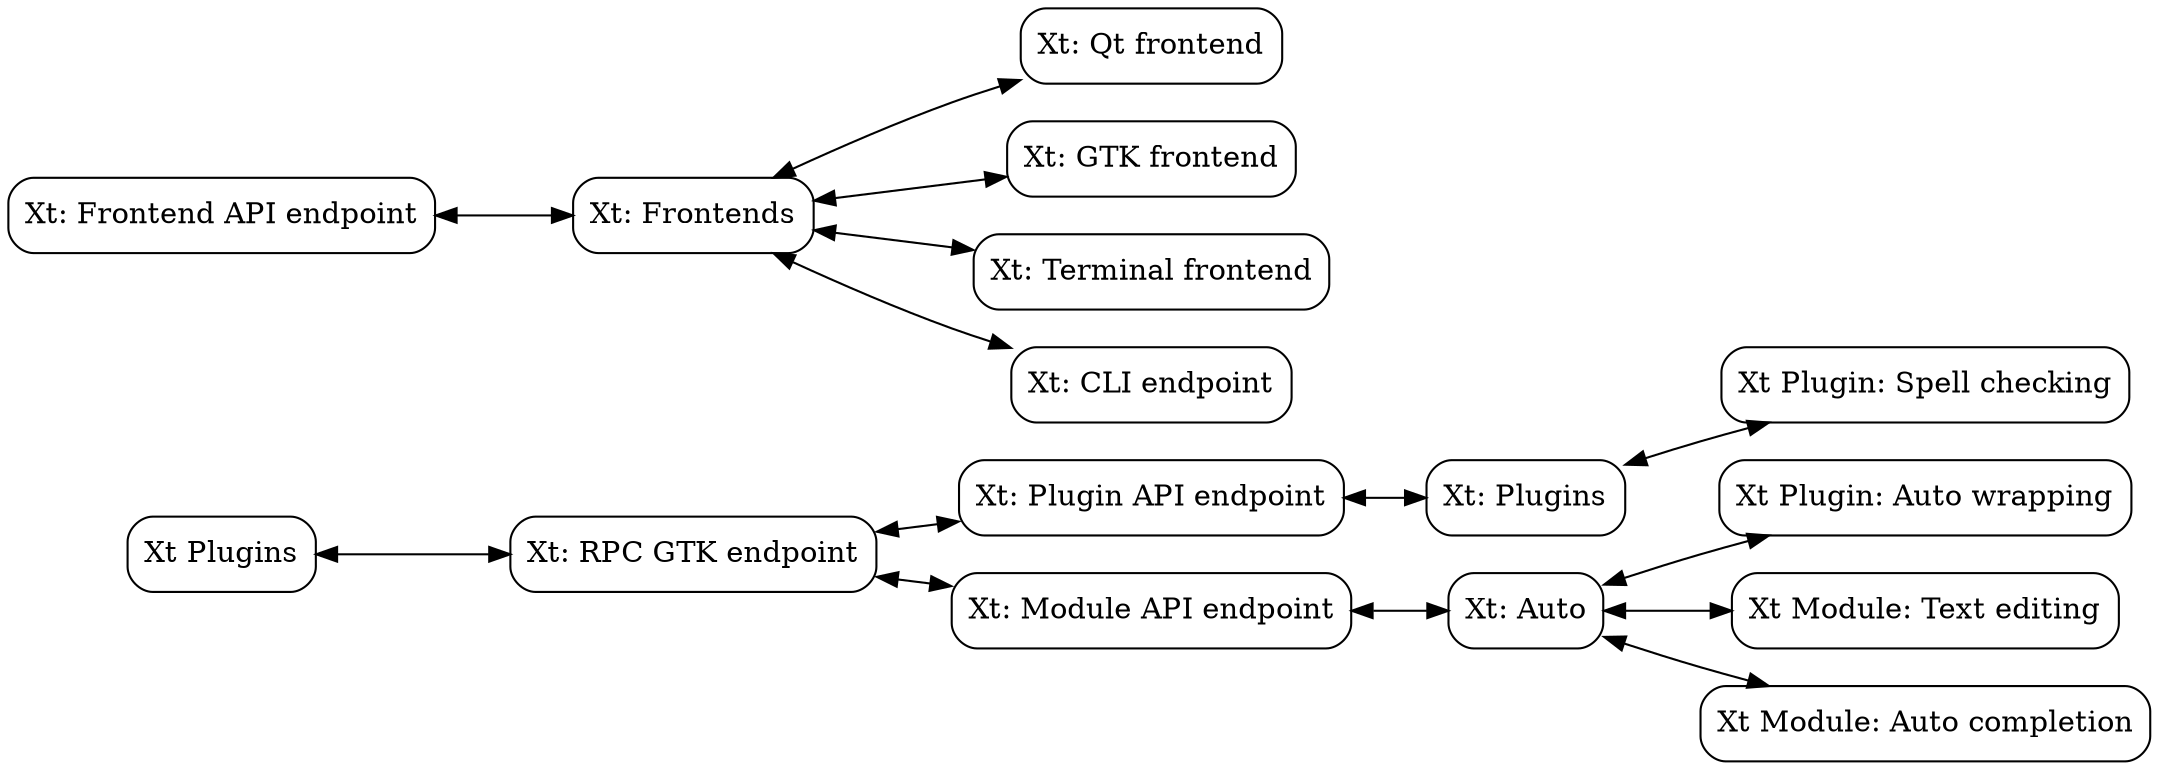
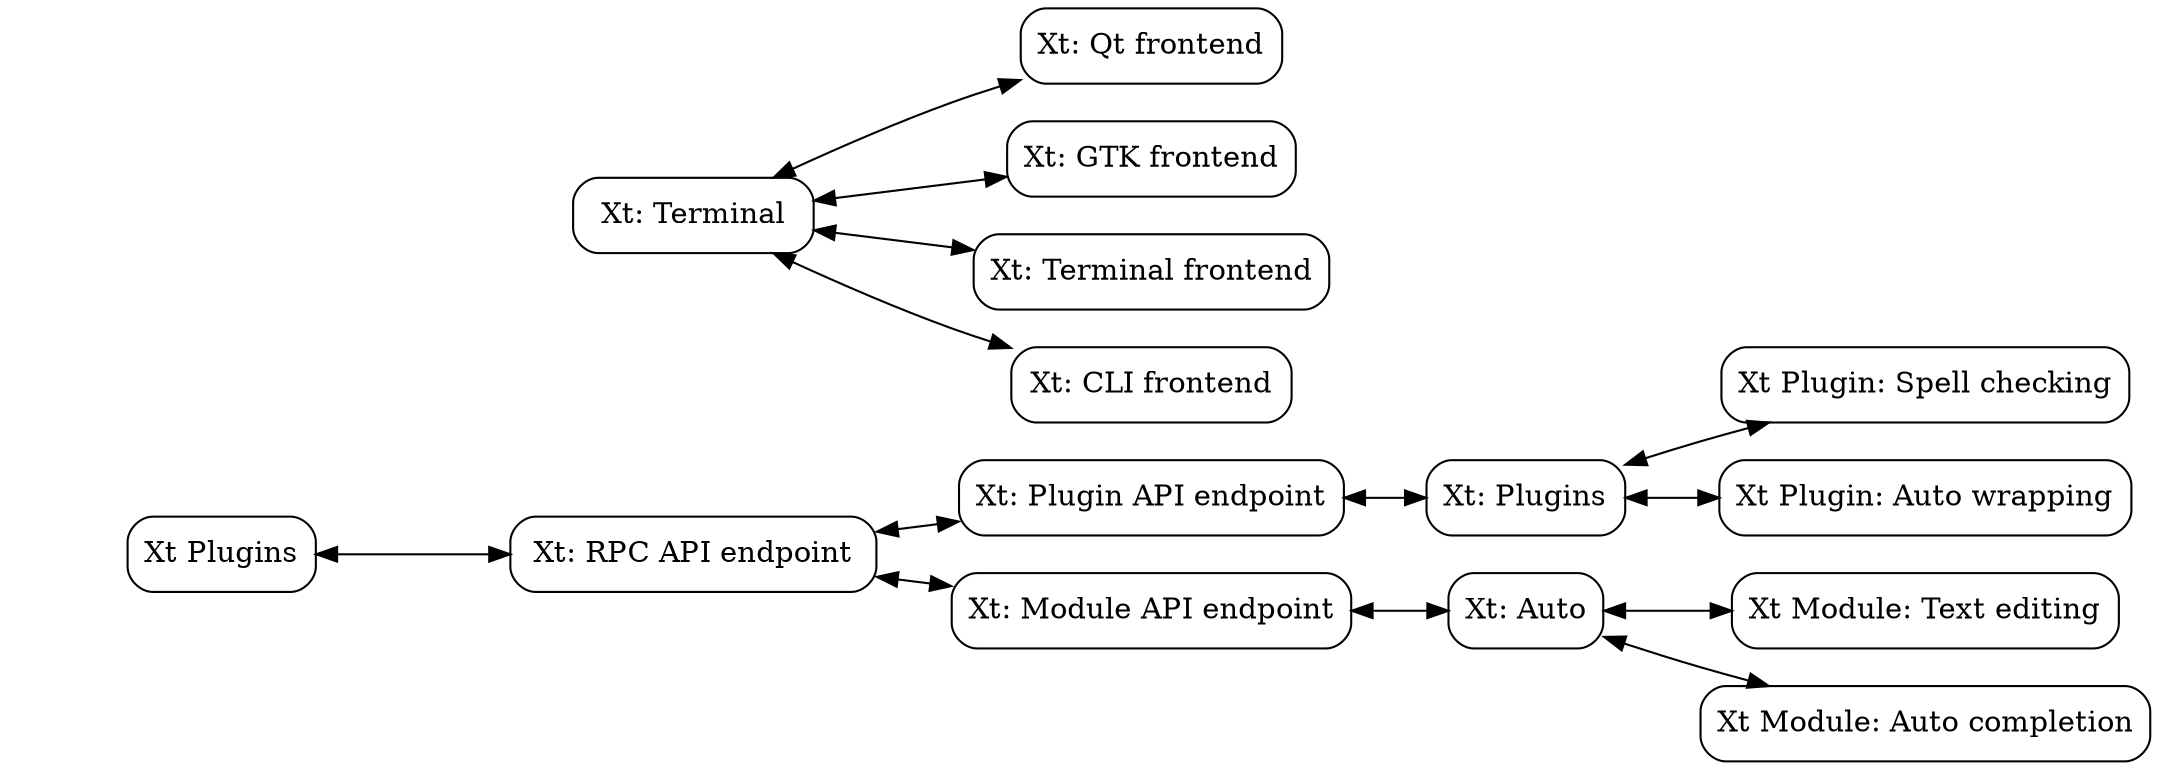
(222, 215) -> none
(693, 215) -> (693, 215)
(1151, 385) -> (1151, 385)
(693, 554) -> (693, 554)
(1686, 559) -> (1672, 498)
